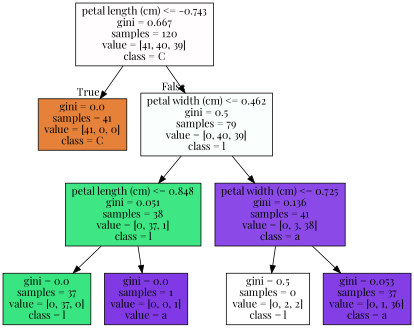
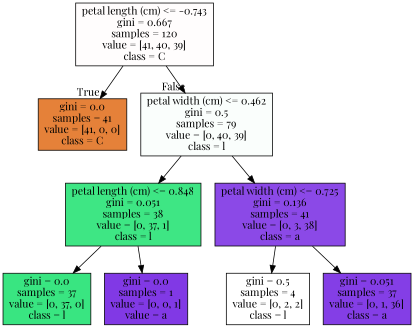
(268, 299) -> (268, 299)
(367, 299) -> (367, 299)
